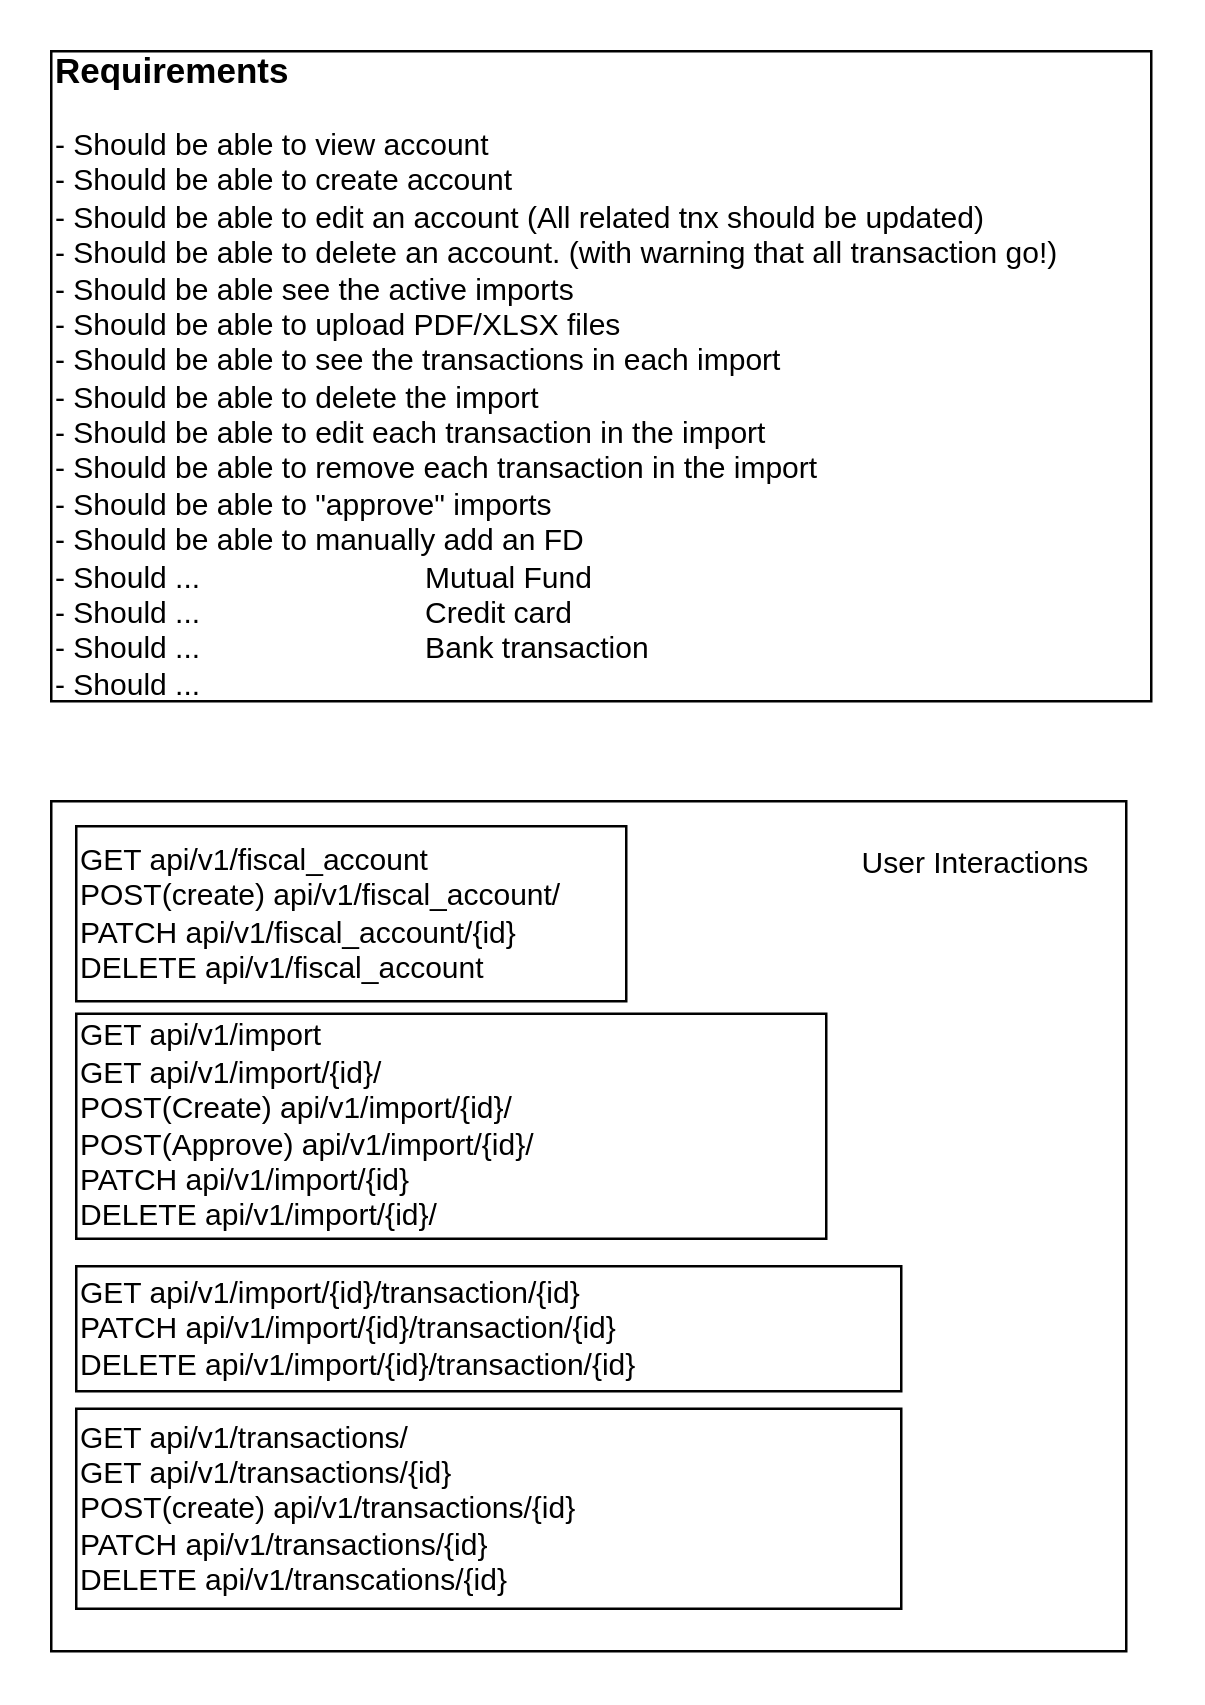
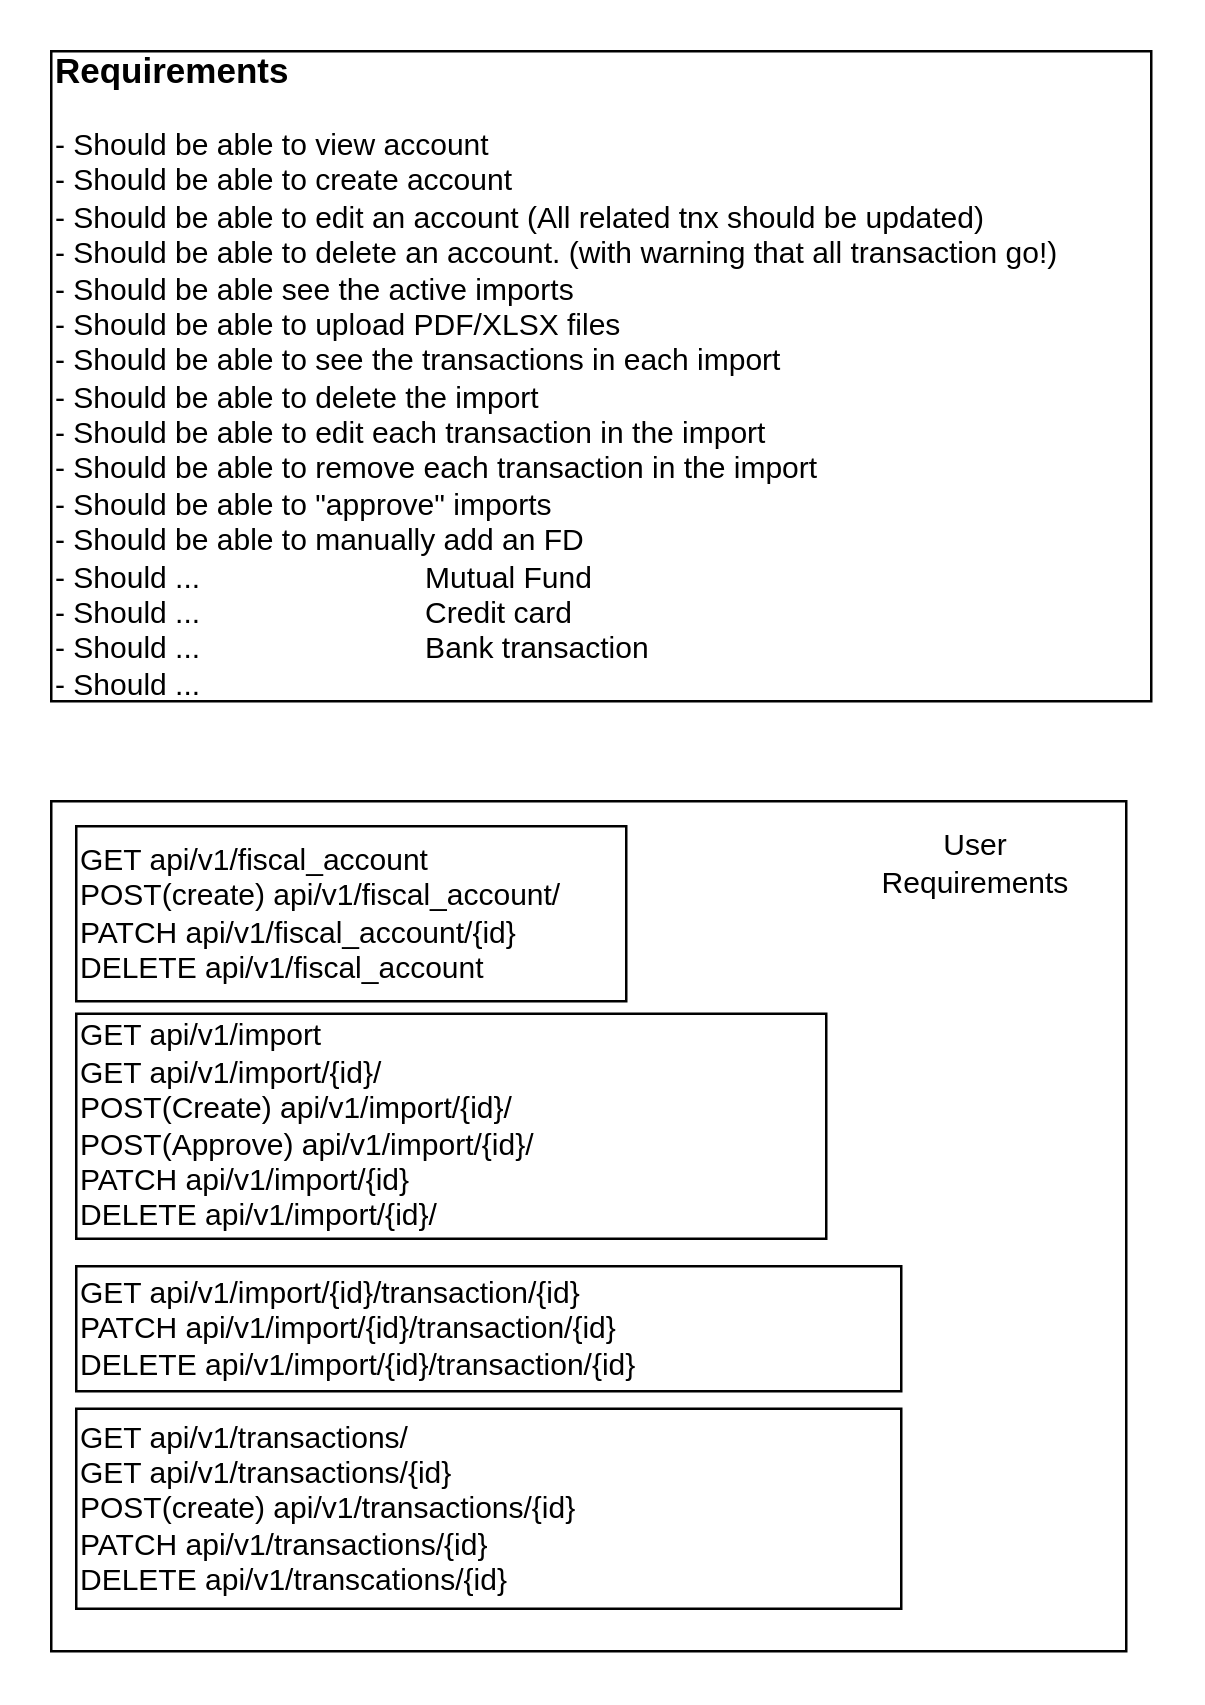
(976, 864) -> (976, 864)
